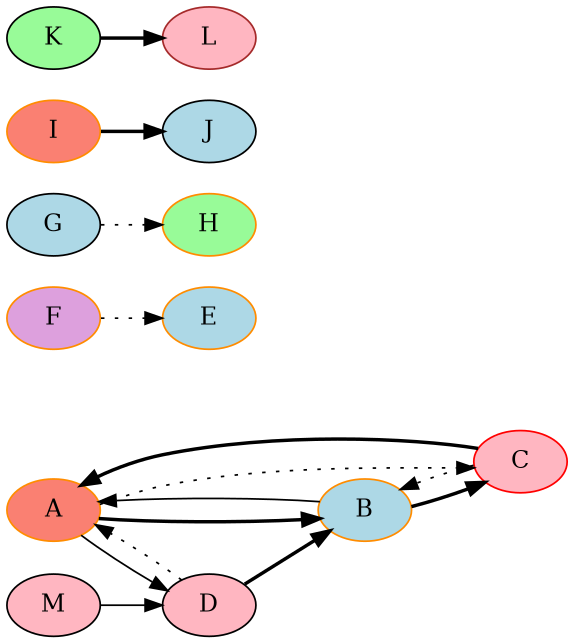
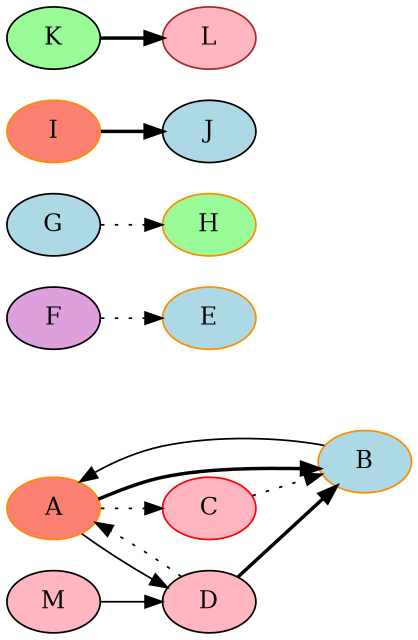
(54, 318) -> (54, 318)
(286, 440) -> none
(440, 498) -> none
